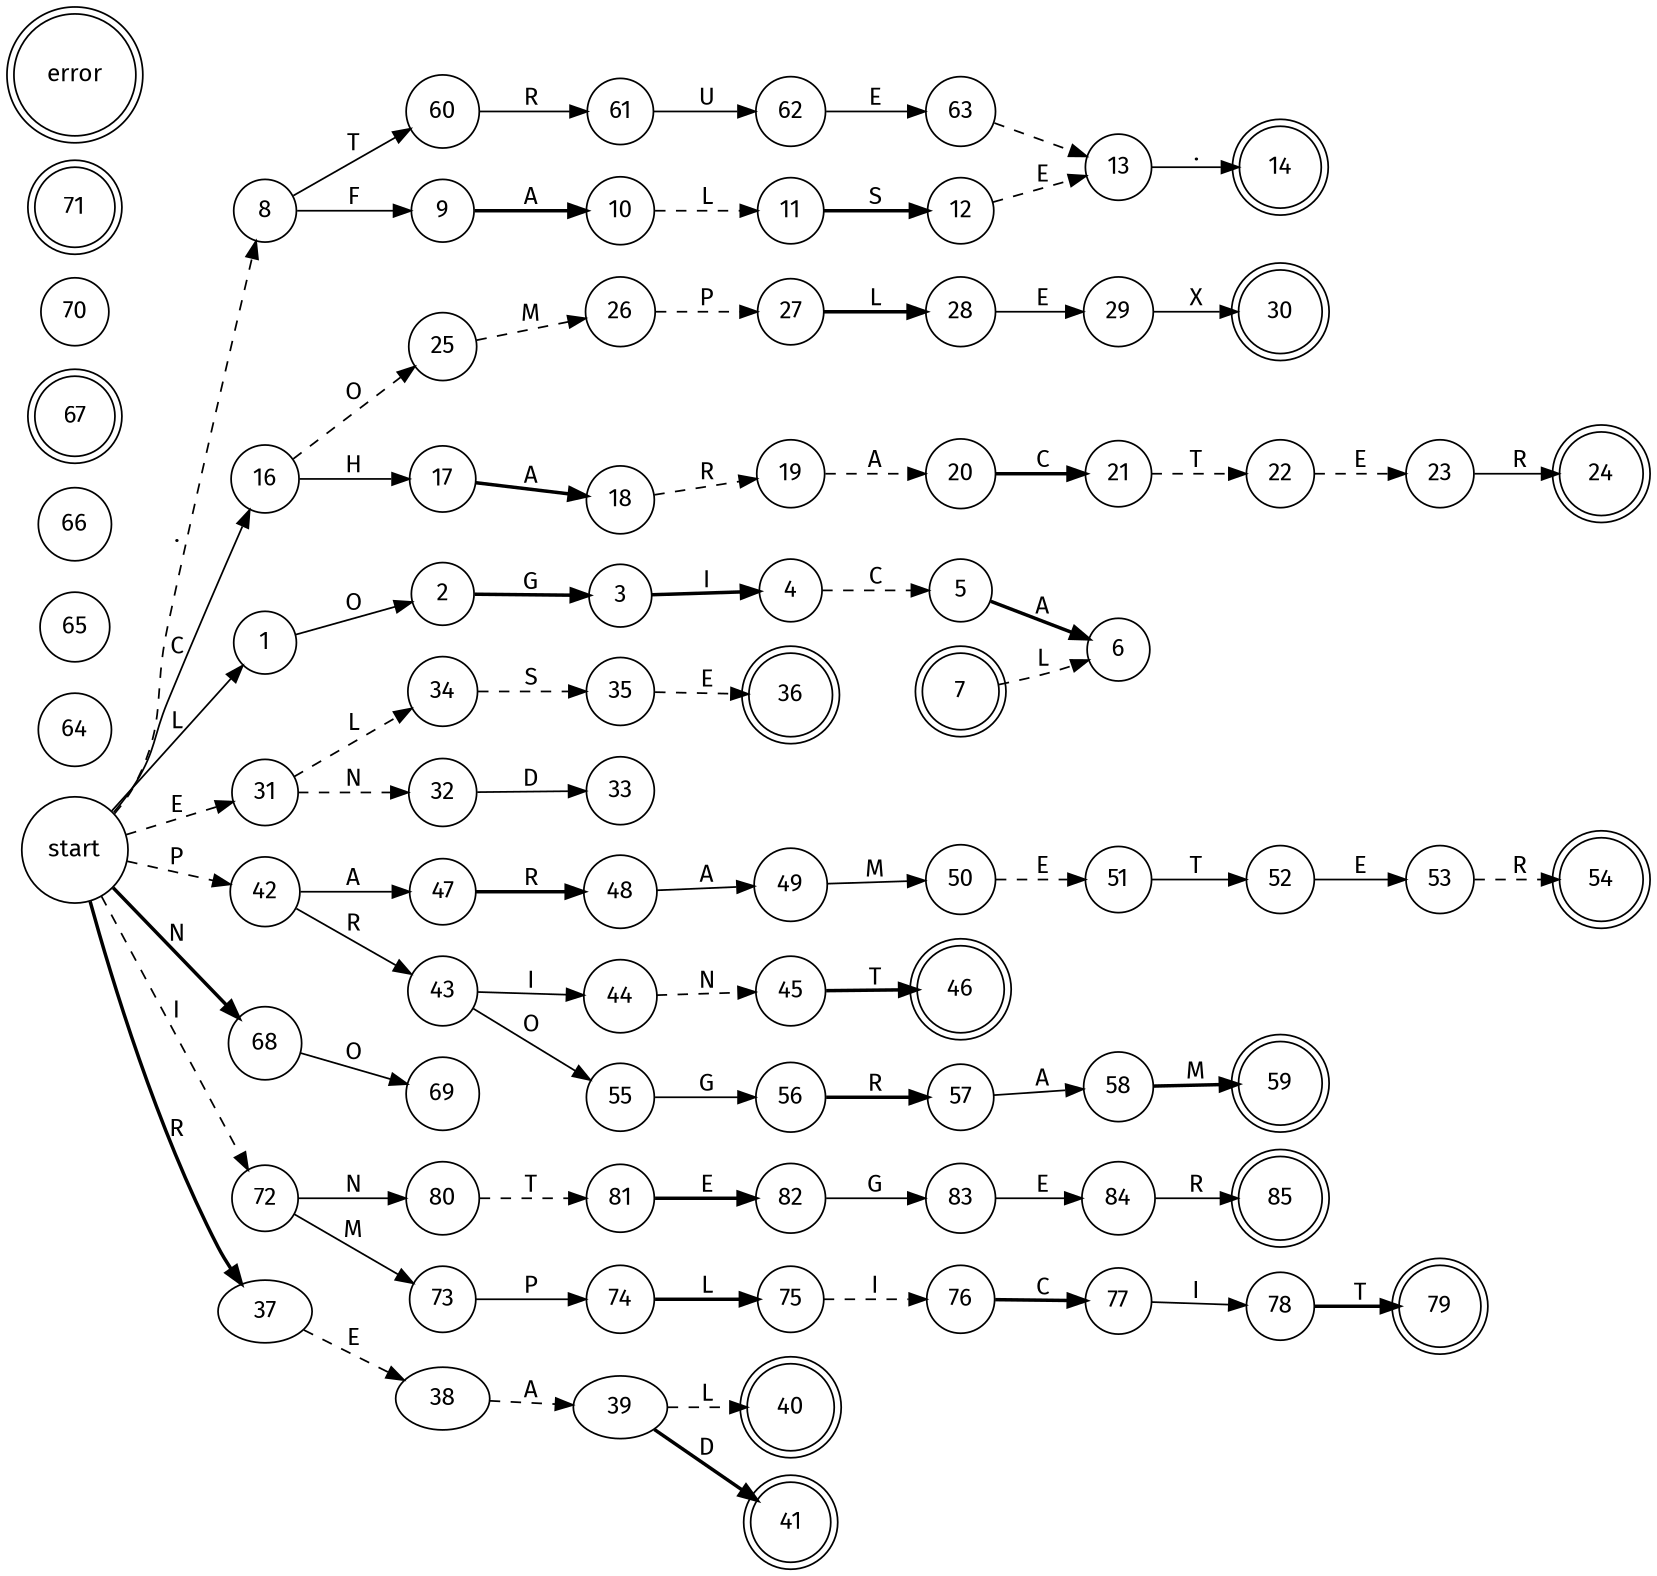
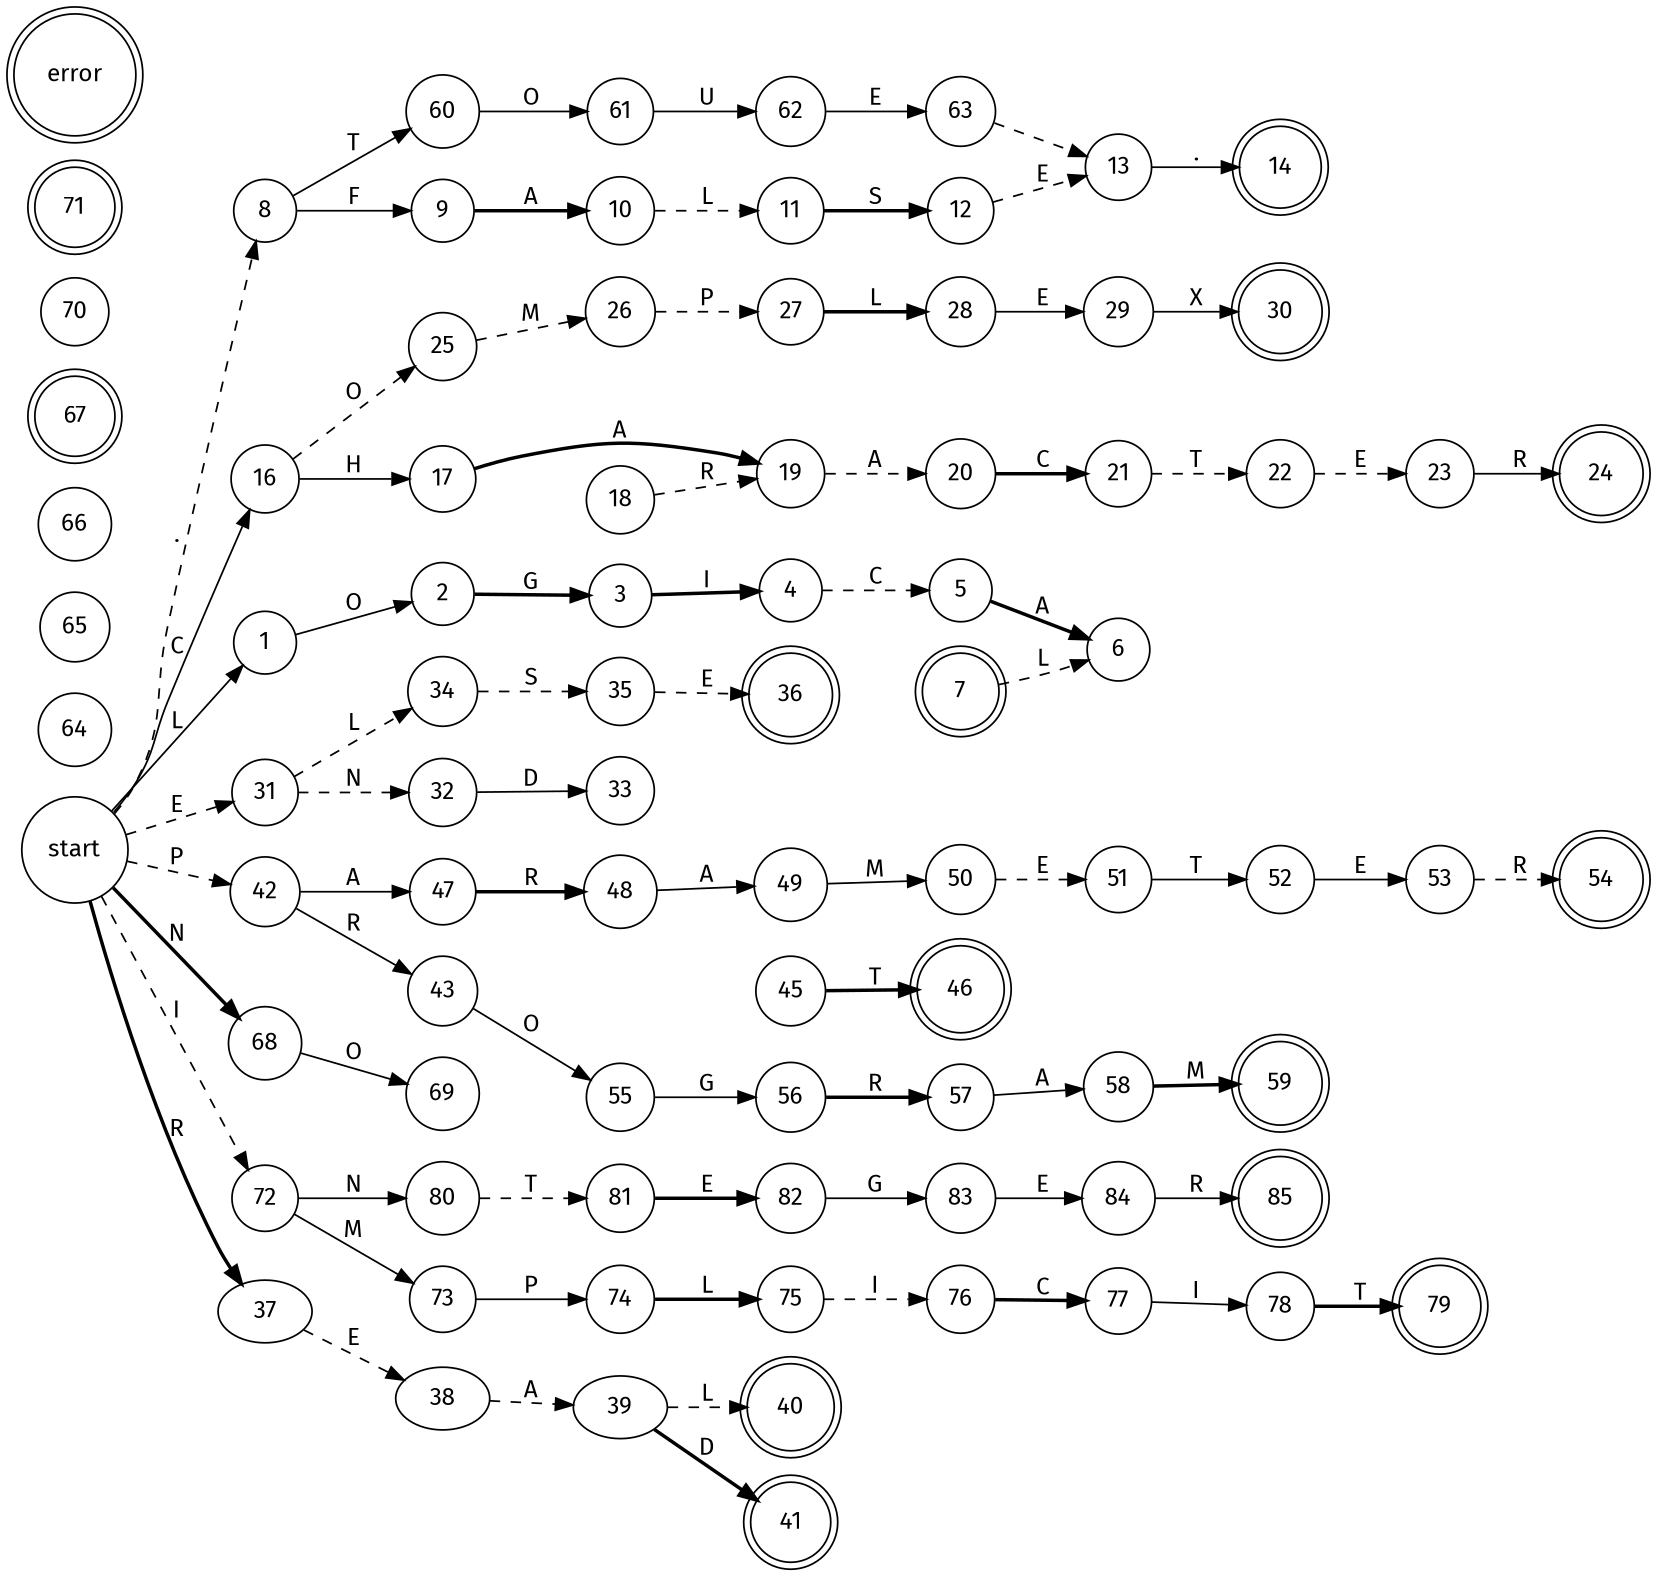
(532, 98) -> (532, 98)
(522, 488) -> (607, 444)
(620, 996) -> none
